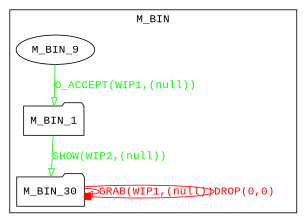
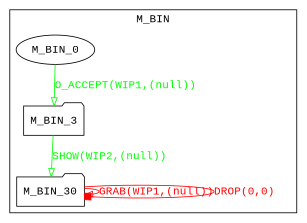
(55, 50) -> (55, 50)
(54, 121) -> (54, 121)
